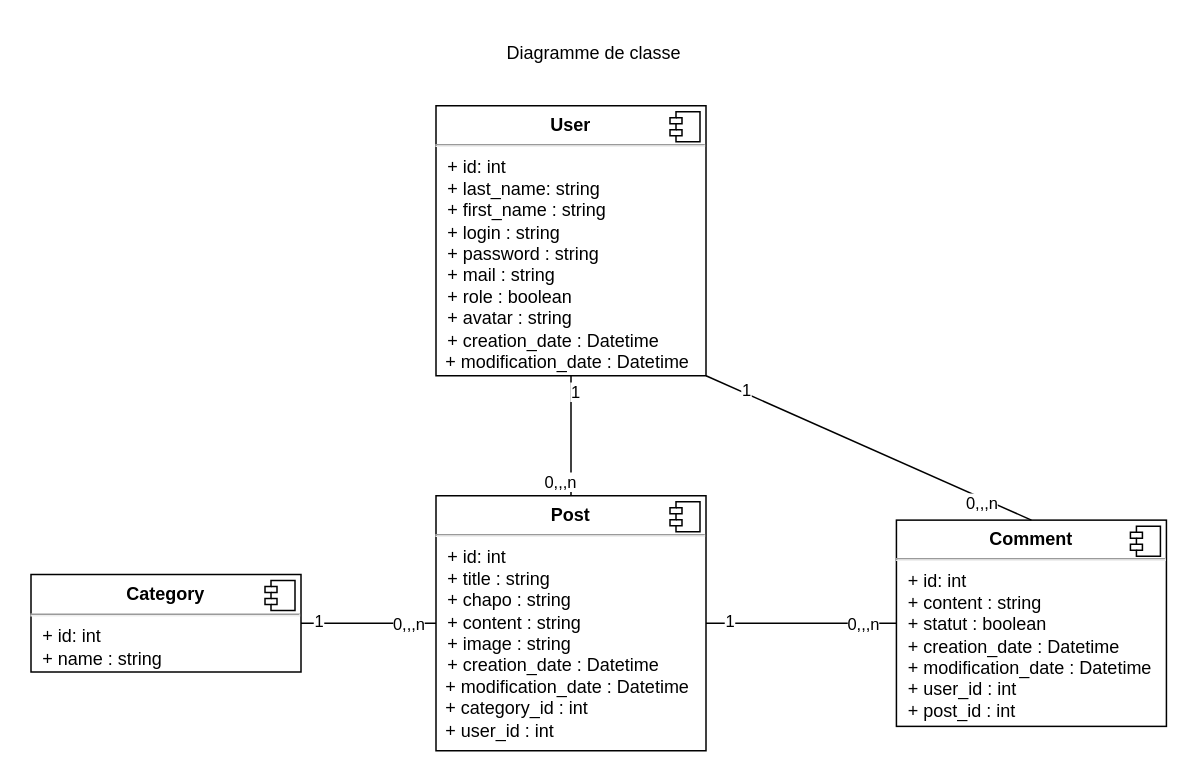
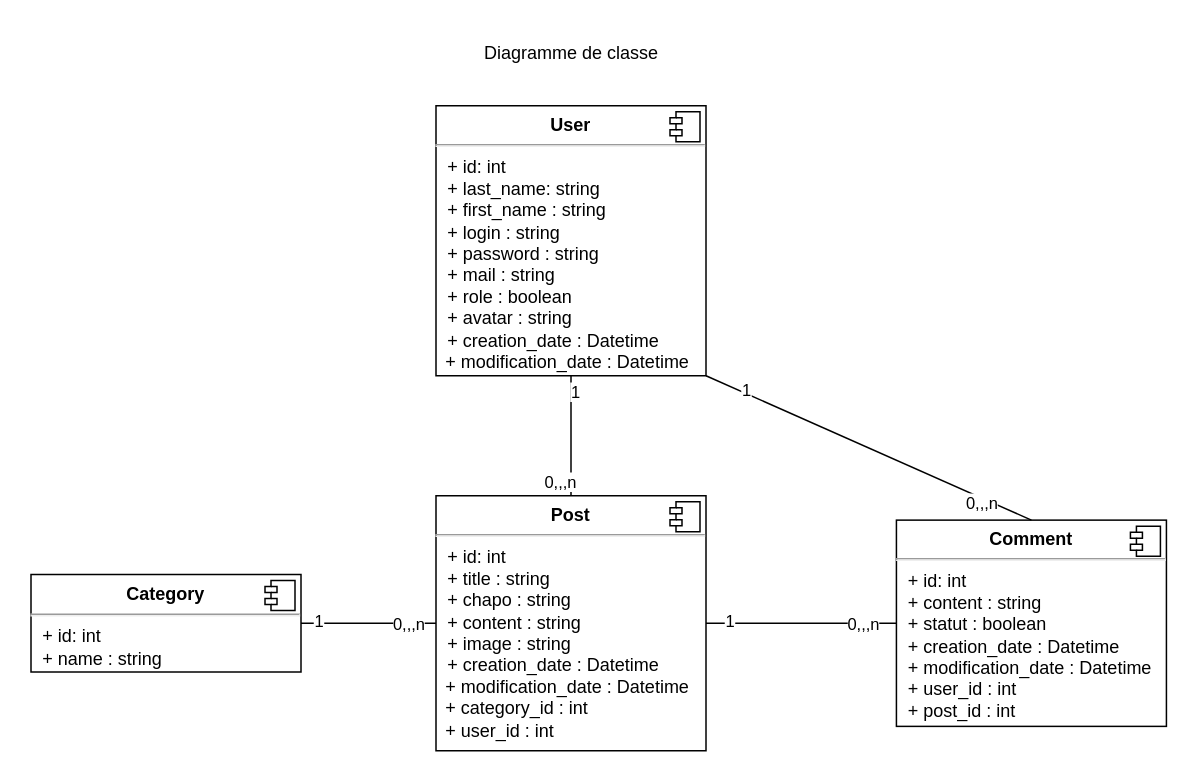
(593, 53) -> (571, 53)
